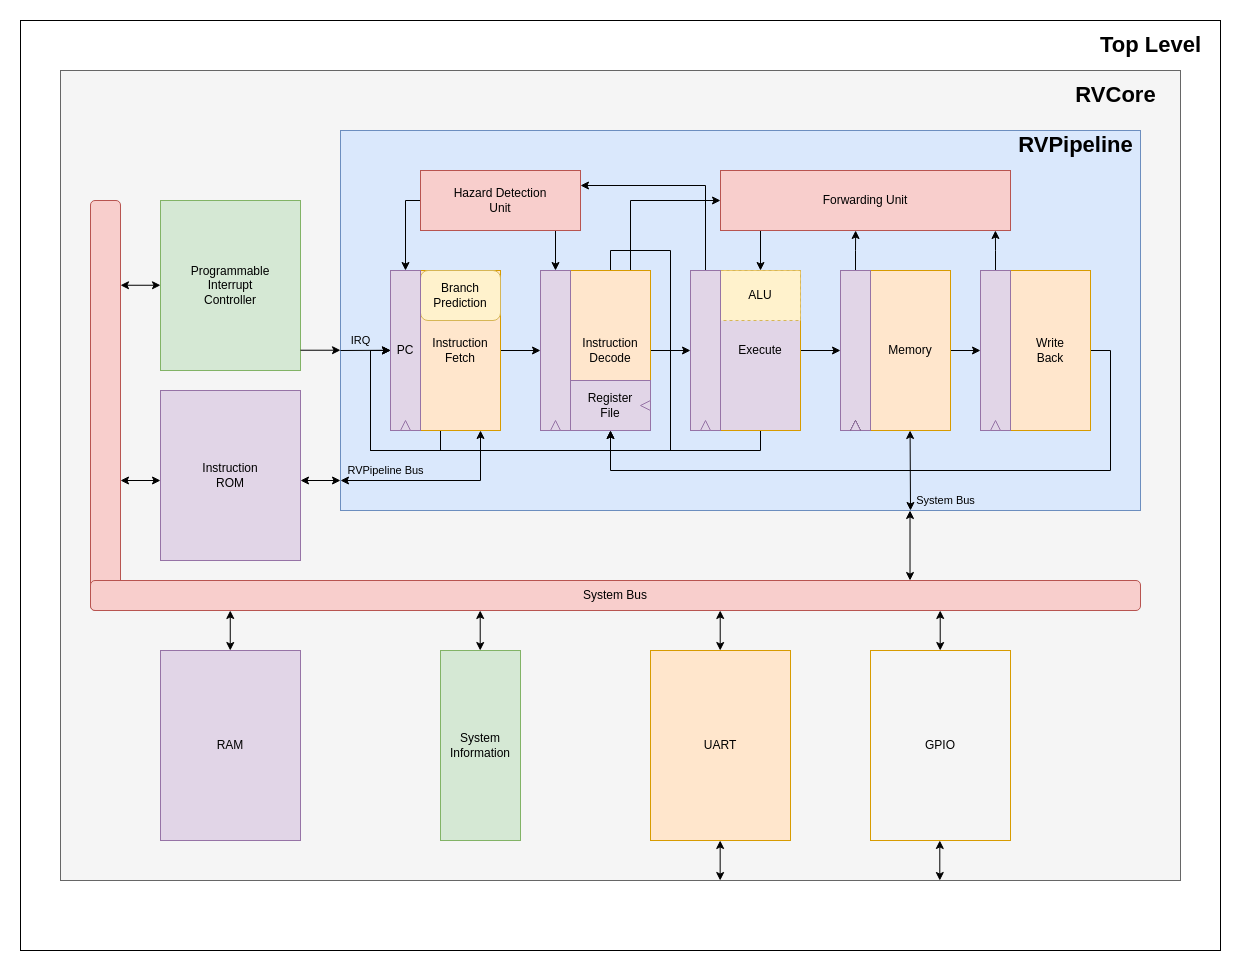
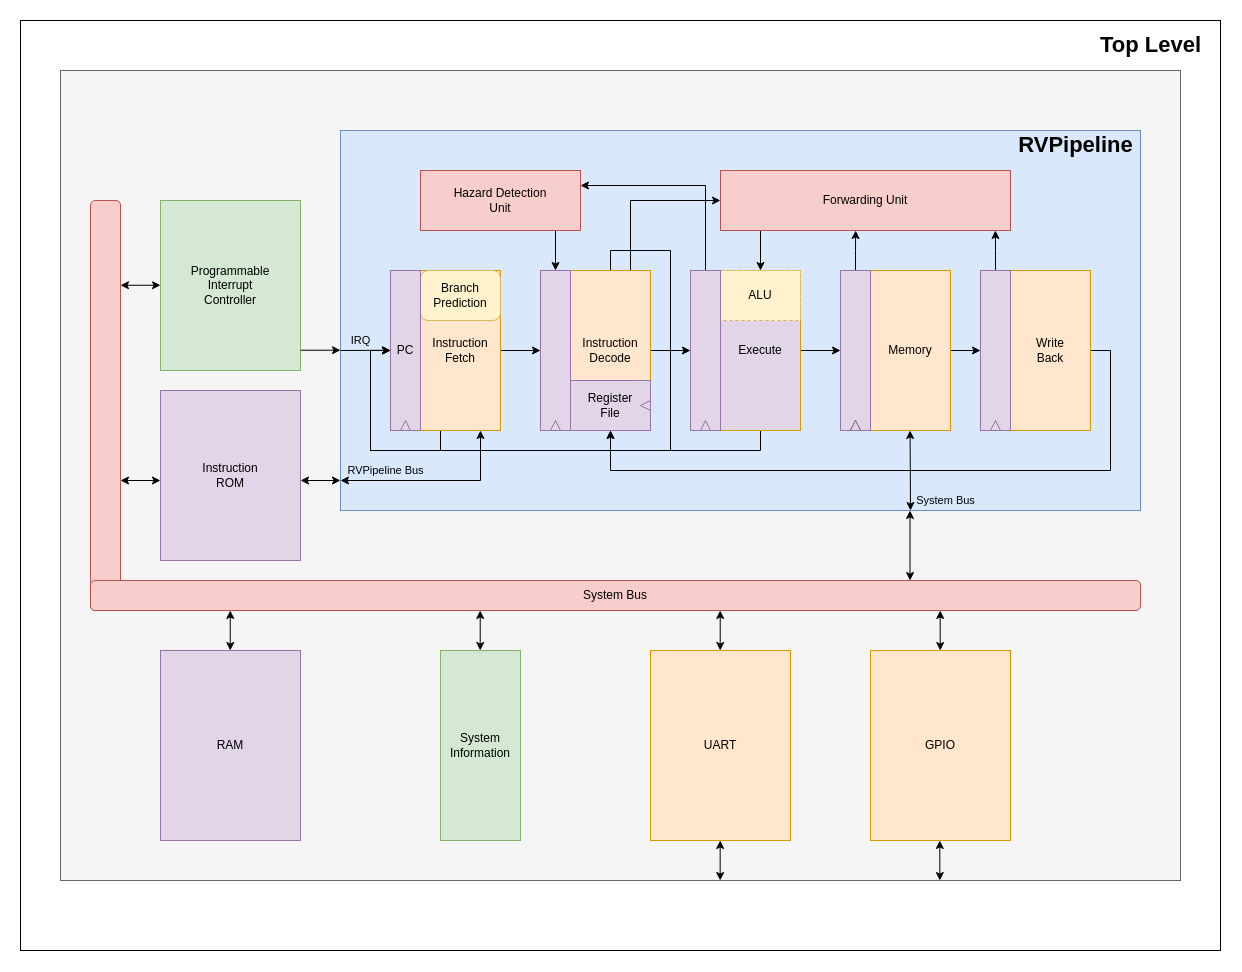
(1116, 96) -> none
(406, 225) -> none
(941, 746) -> (941, 746)
